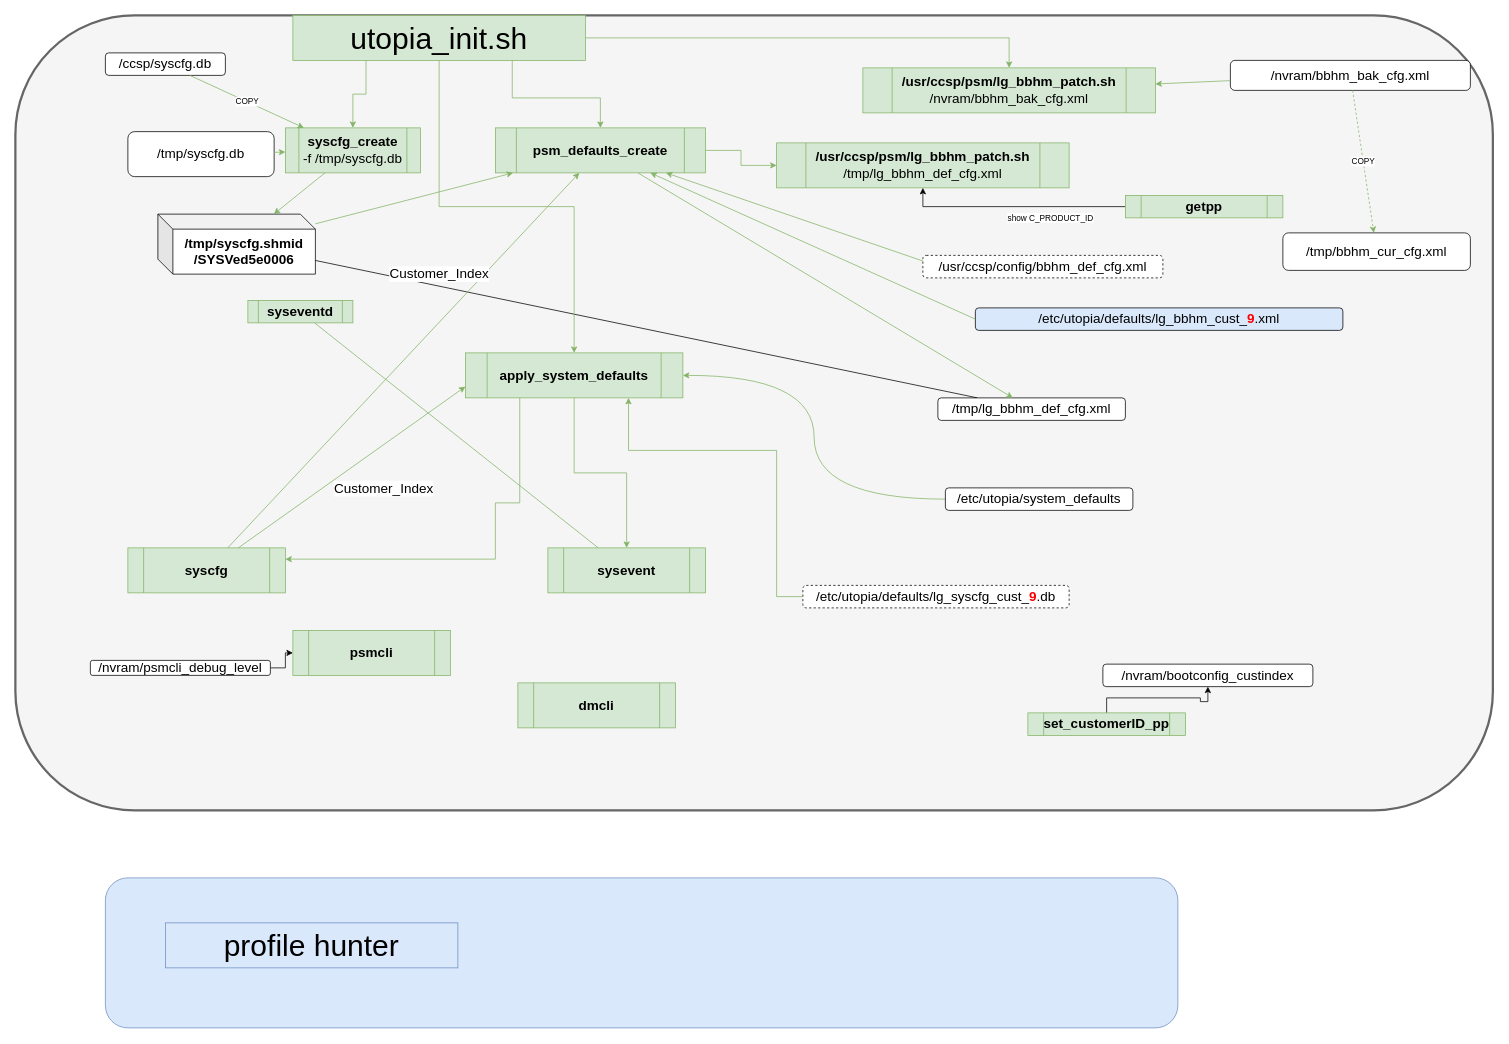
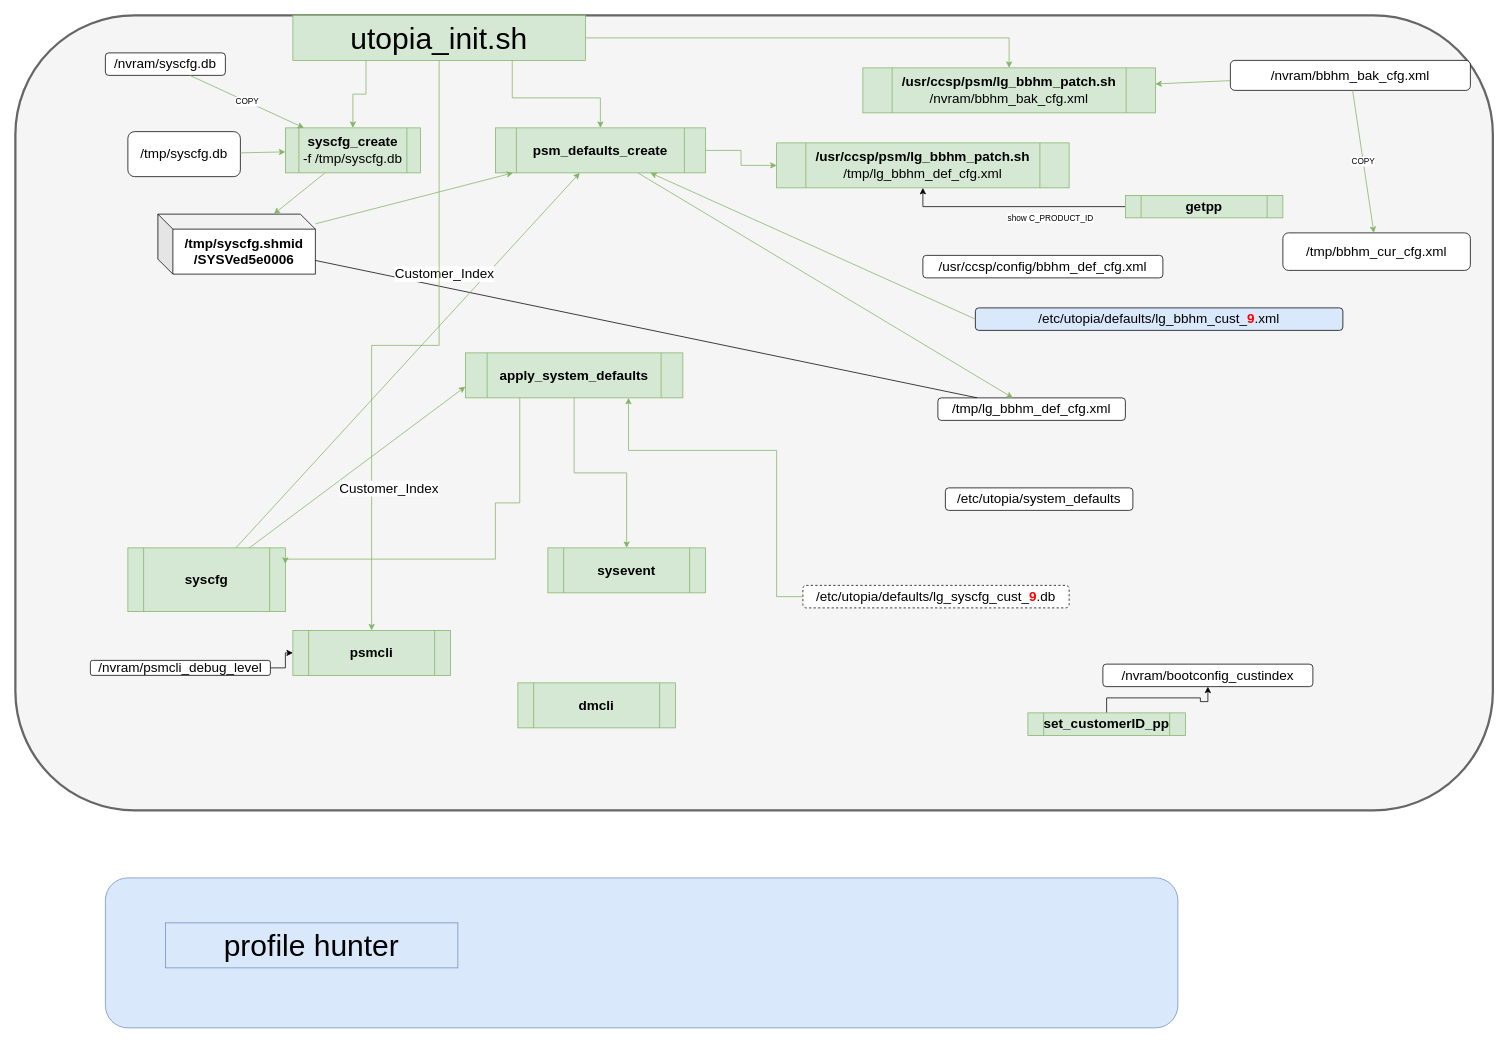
(165, 64) -> (165, 64)
(1358, 124) -> (1358, 124)
(201, 154) -> (184, 154)
(505, 207) -> (439, 274)
(797, 218) -> none
(1043, 267) -> (1043, 267)
(300, 312) -> none
(813, 431) -> none
(494, 465) -> none
(207, 570) -> (207, 580)
